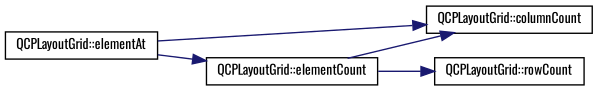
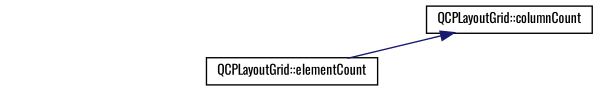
(82, 46) -> none
(509, 71) -> none
